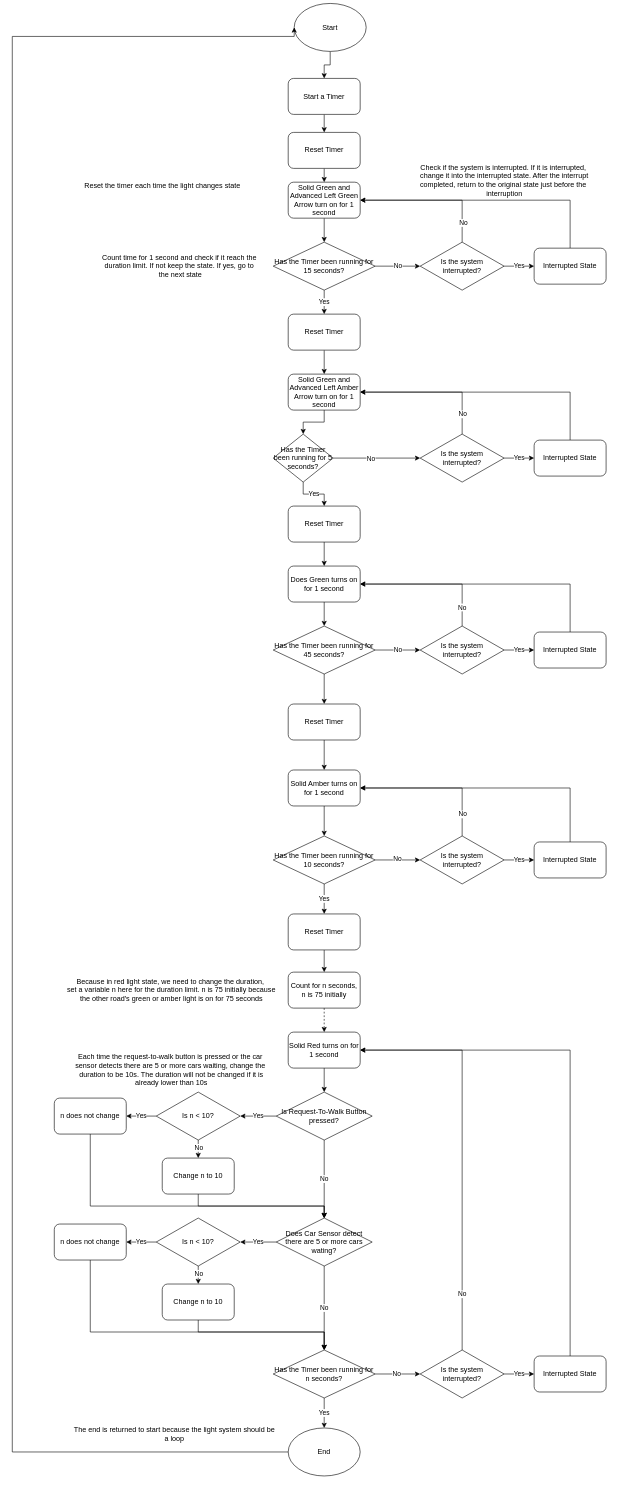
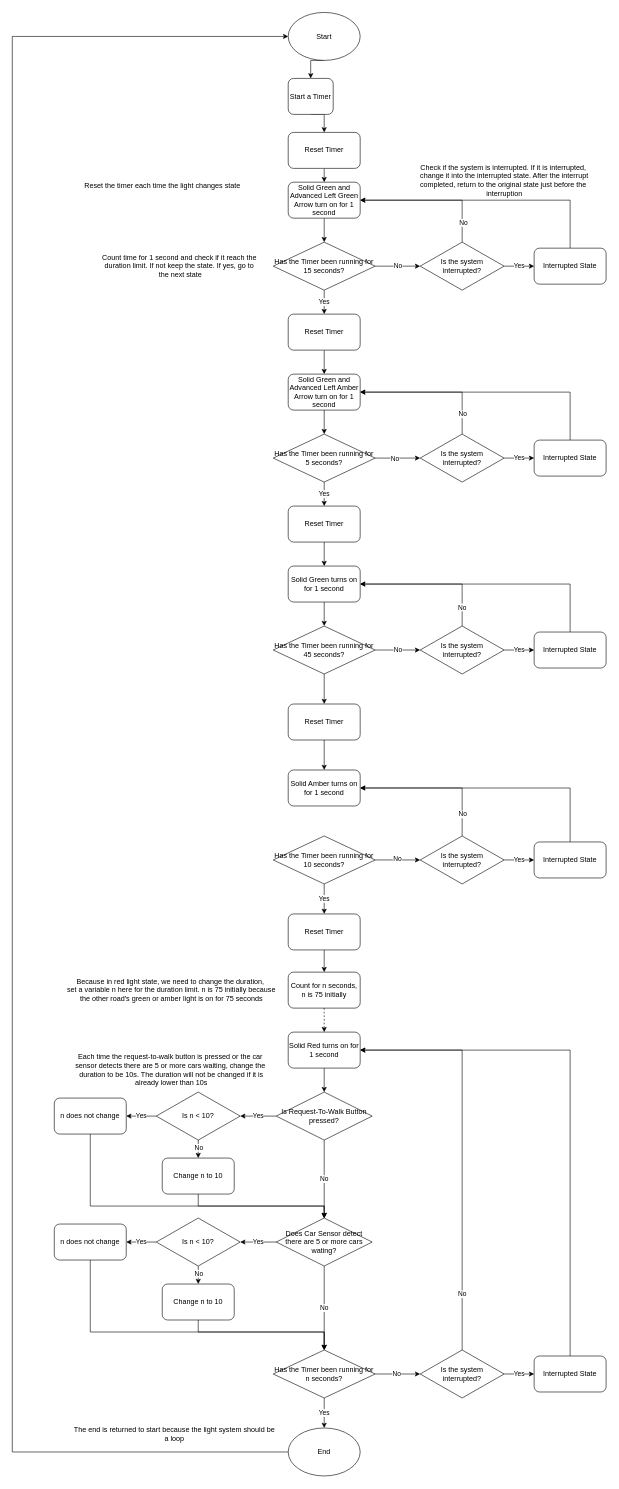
(330, 27) -> (324, 36)
(324, 96) -> (311, 96)
(303, 458) -> (324, 458)
(324, 584) -> (324, 584)
(324, 830) -> none
